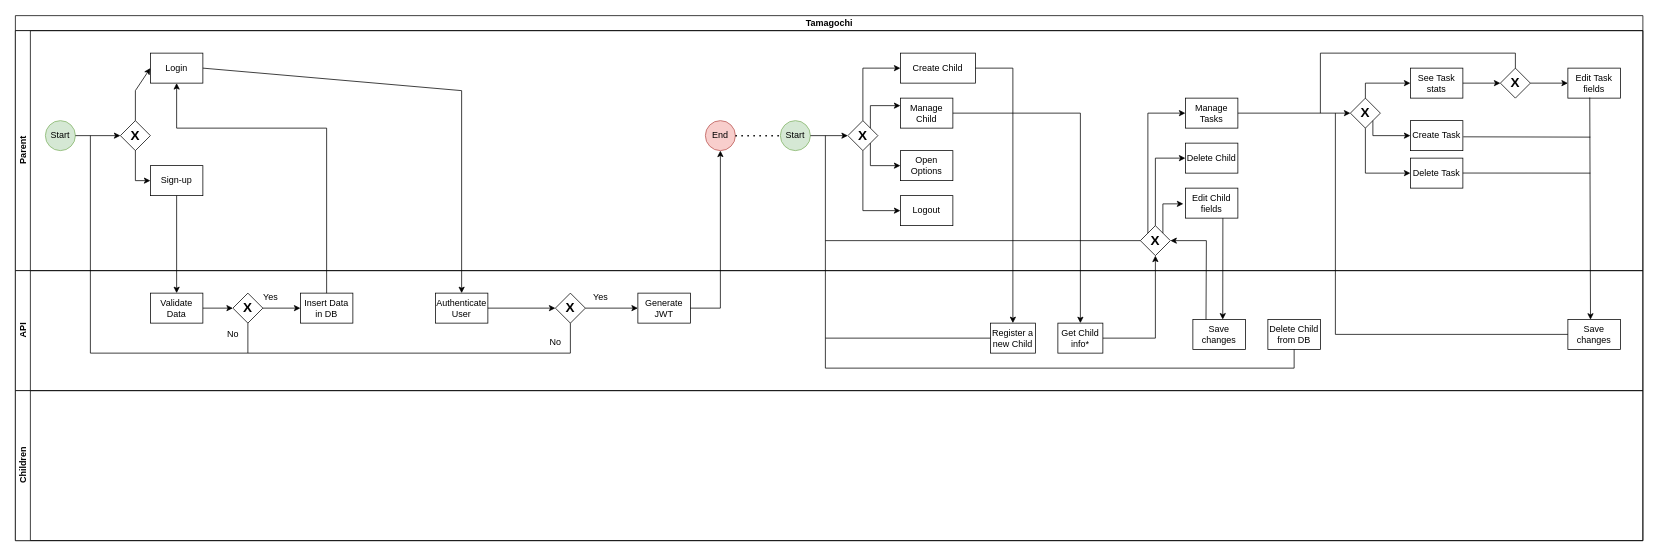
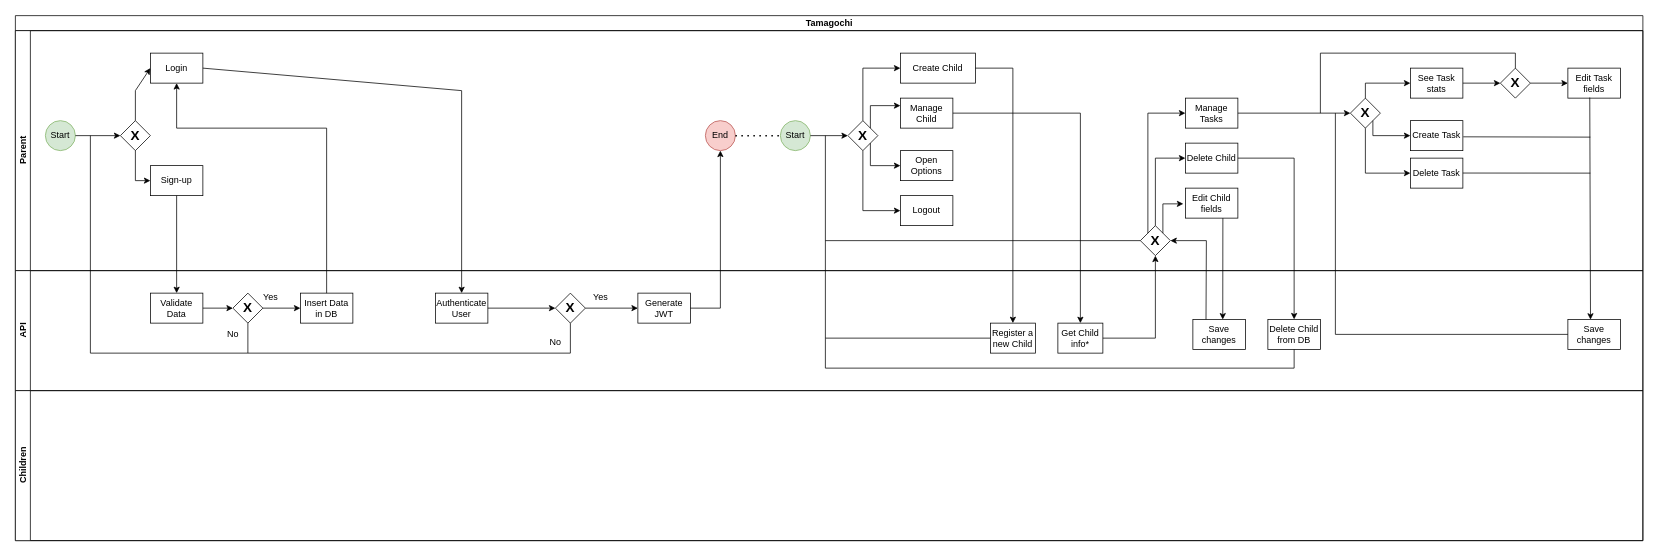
none -> (1293, 158)
